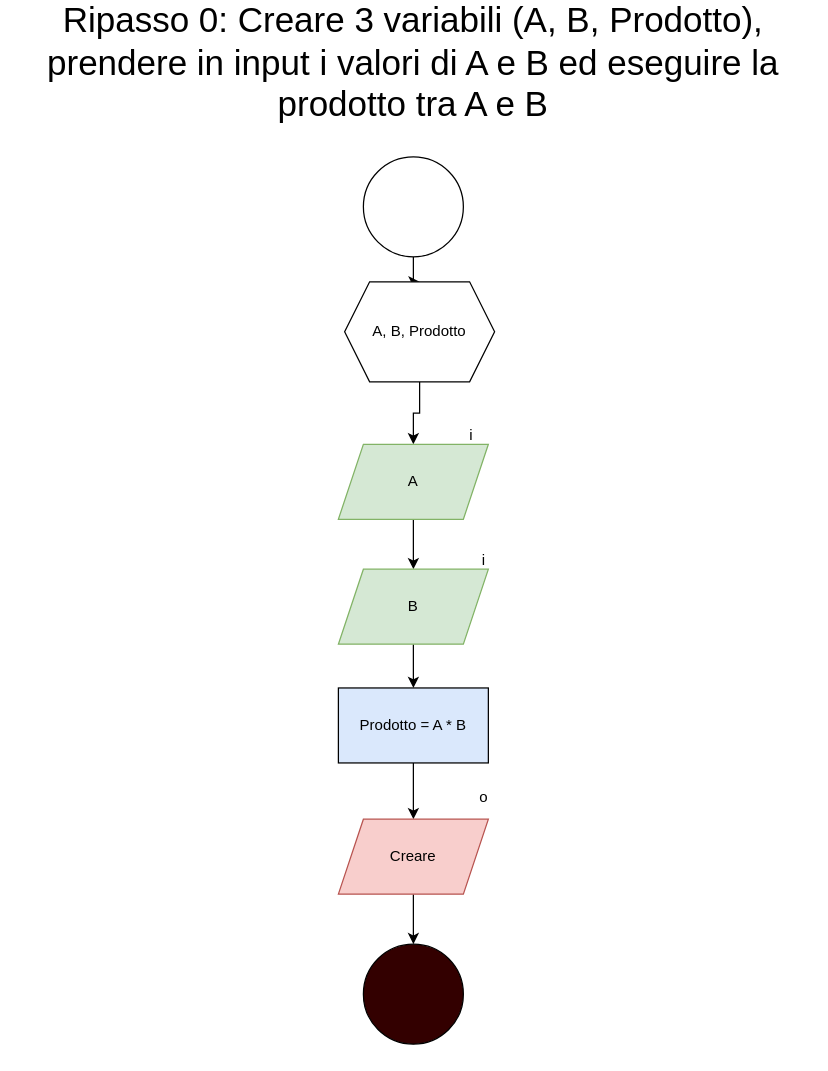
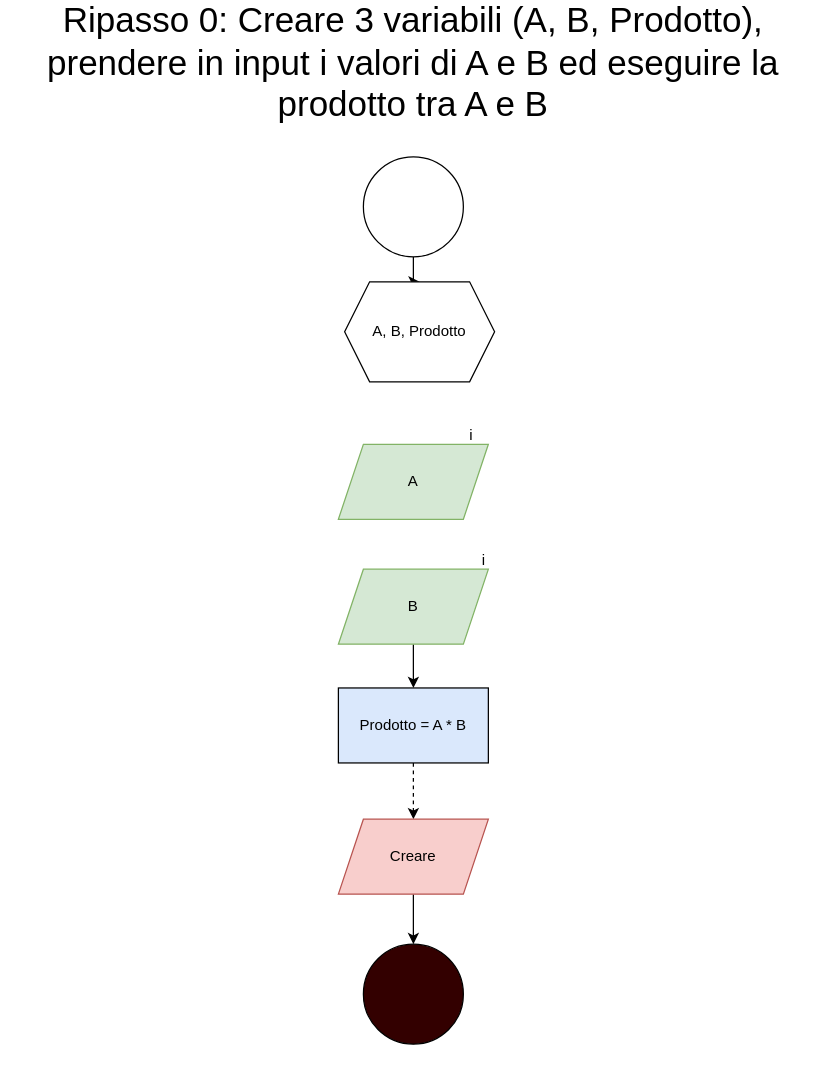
(419, 412) -> none
(413, 540) -> none
(413, 787) -> (413, 787)
(483, 798) -> none
